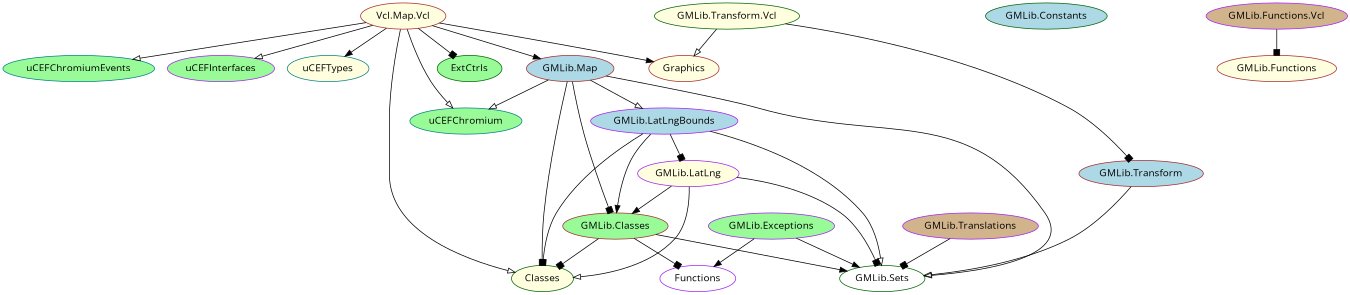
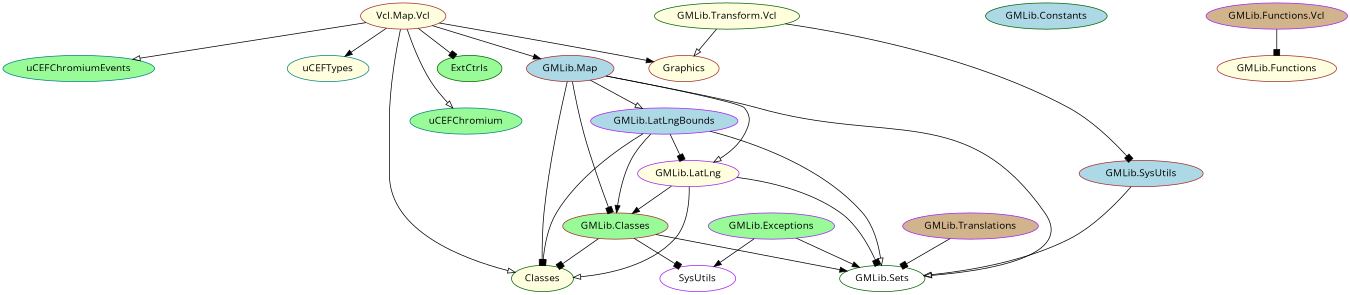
(221, 69) -> none
(522, 93) -> (748, 114)
(1141, 174) -> (1141, 174)
(698, 279) -> (698, 279)
